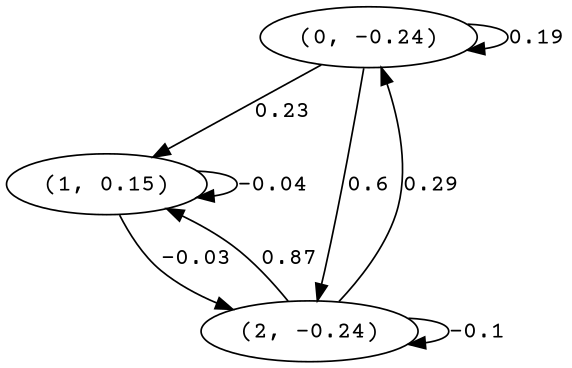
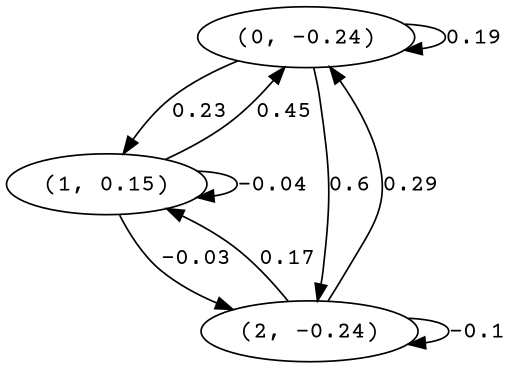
none -> (224, 126)
(289, 258) -> (288, 258)
